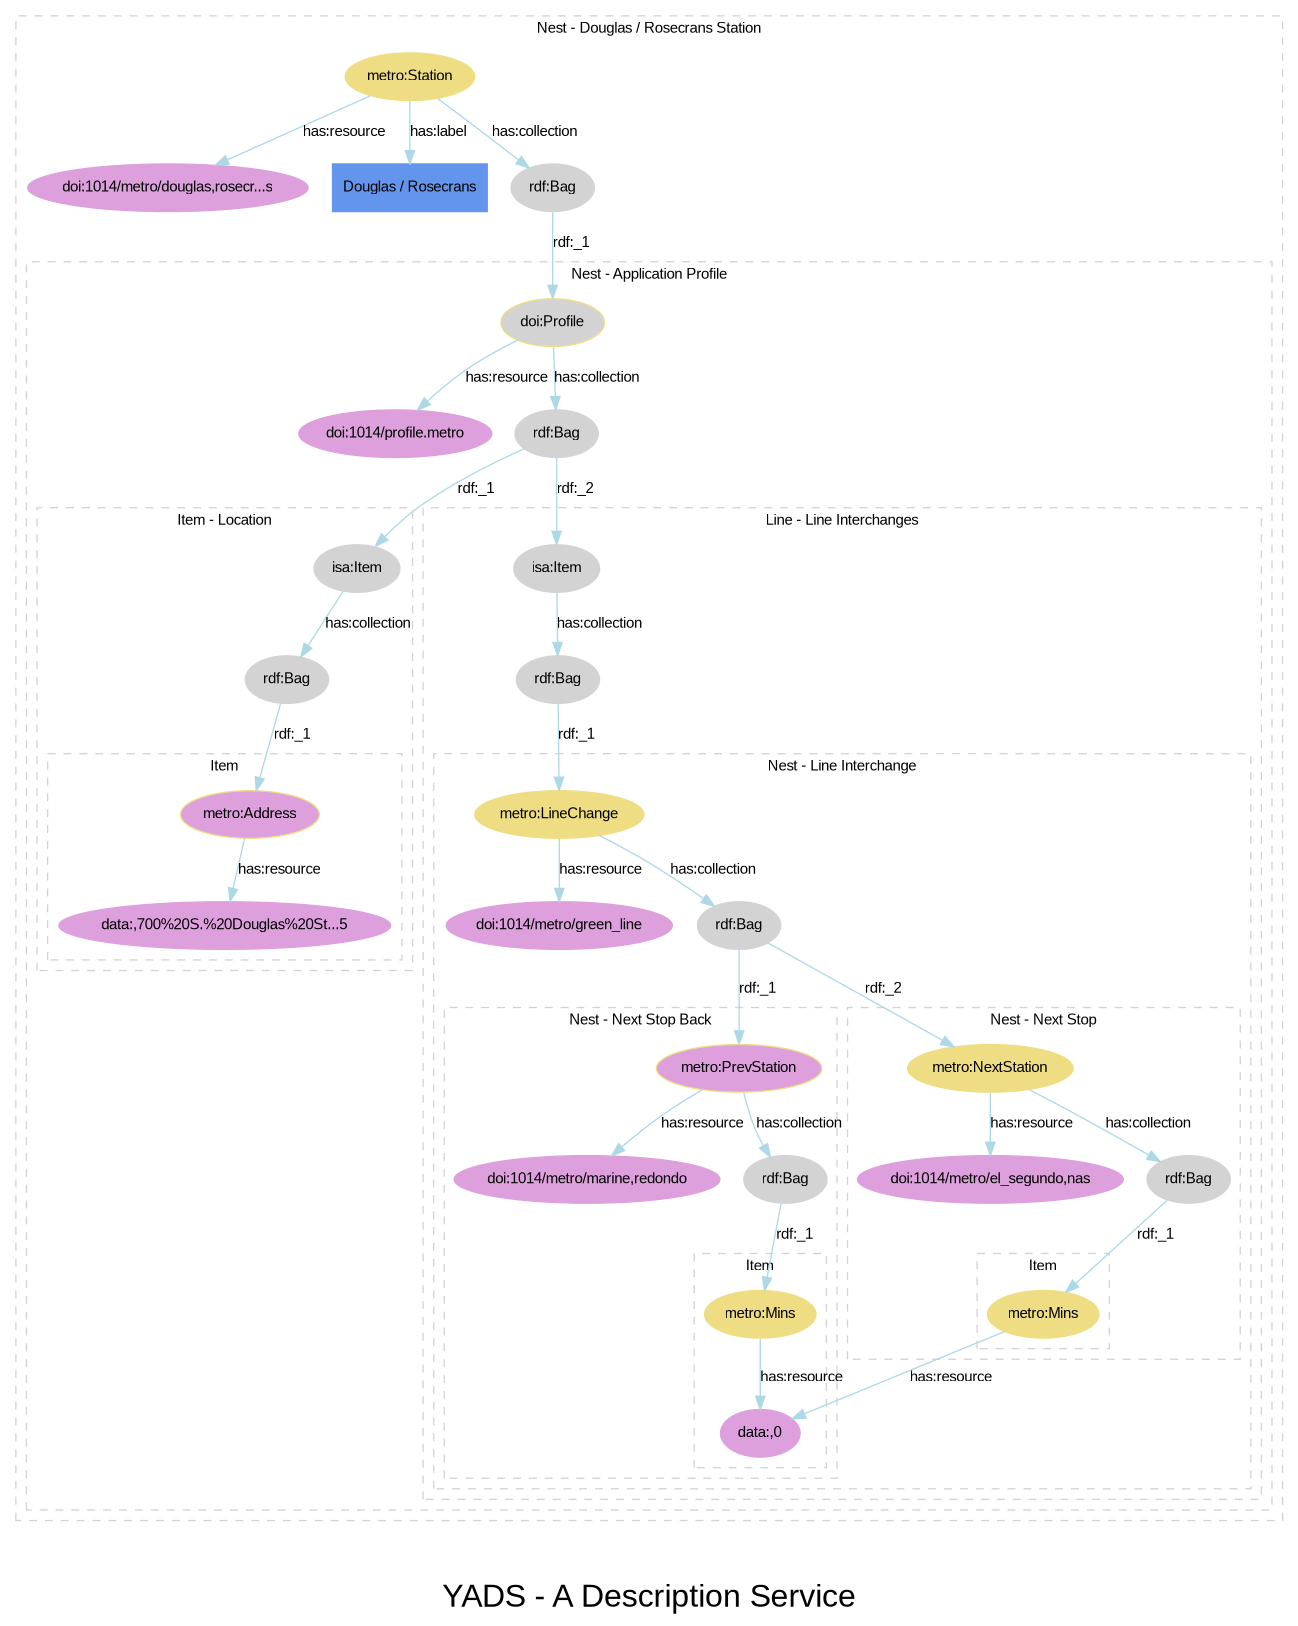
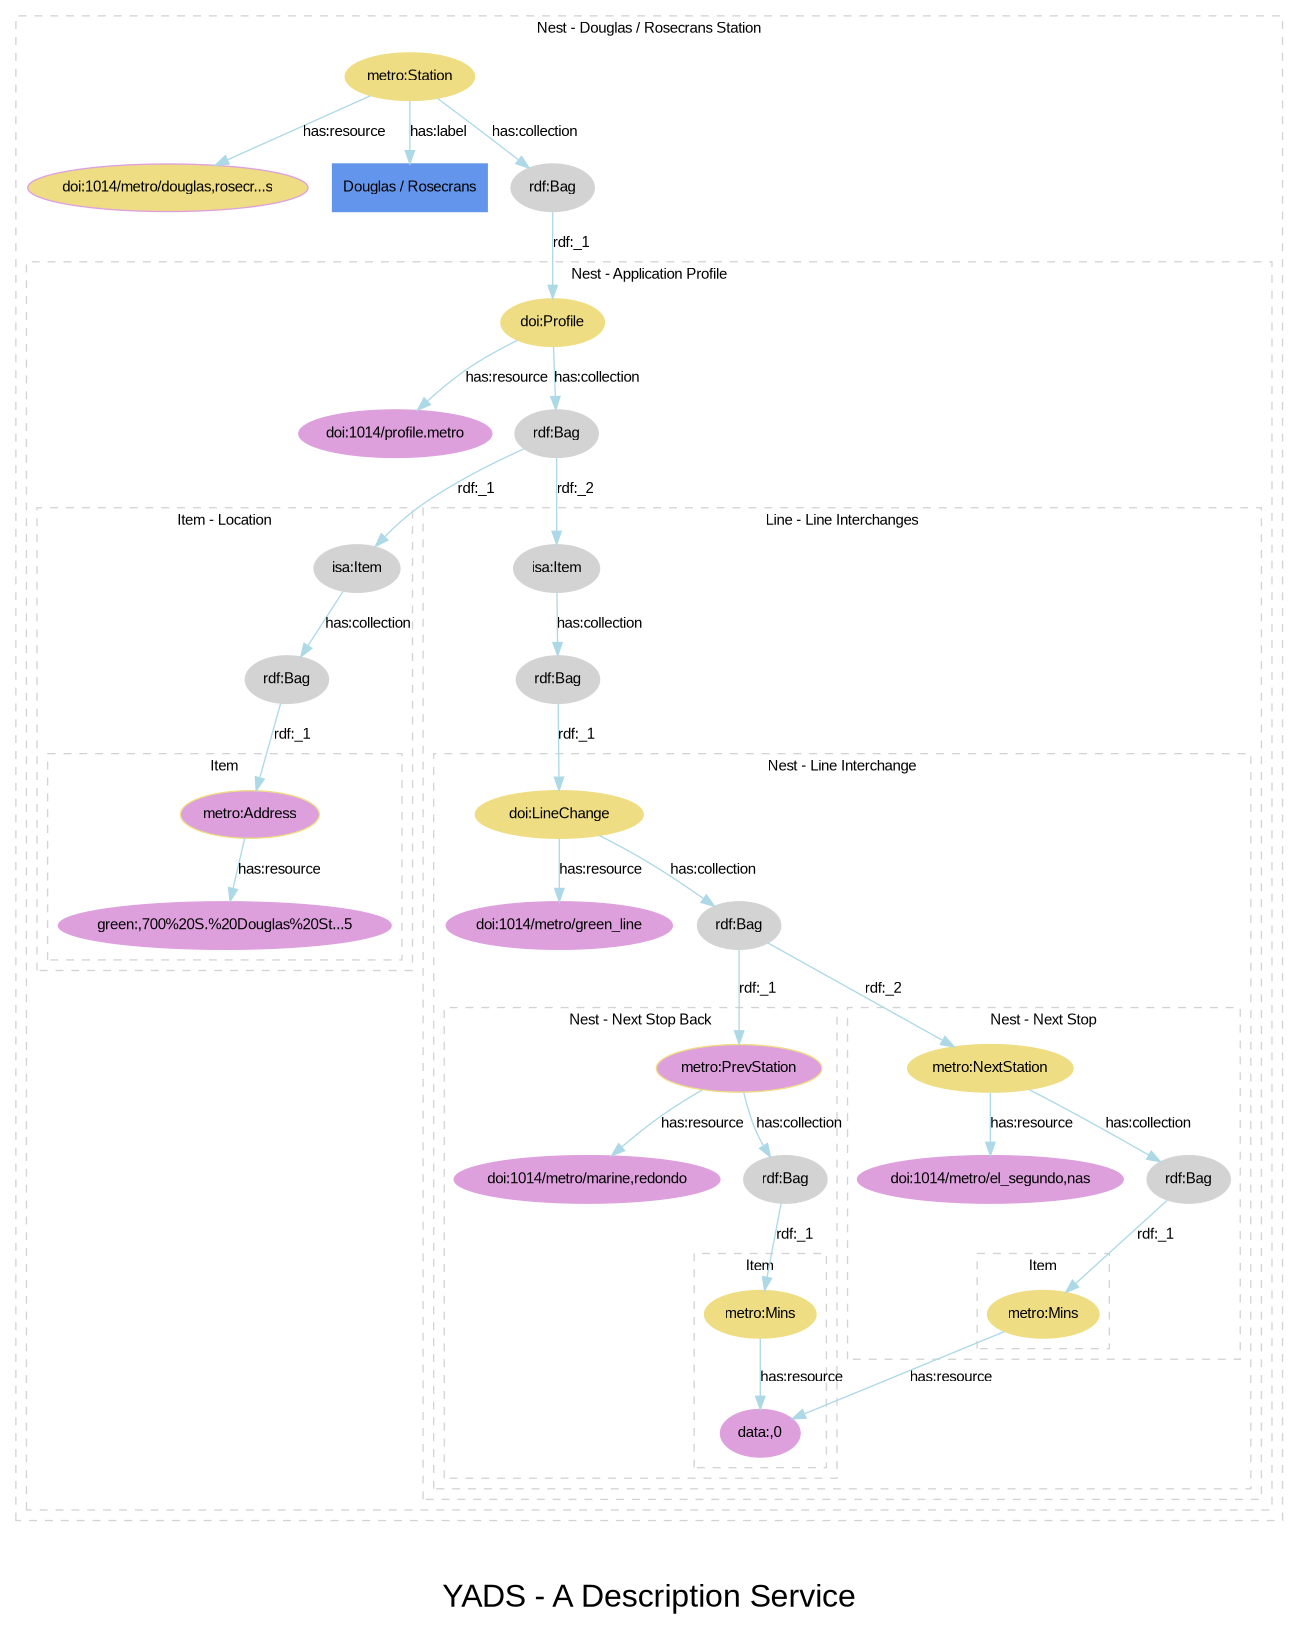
(168, 188) -> (168, 188)
(553, 323) -> (553, 323)
(559, 814) -> (559, 814)
(225, 926) -> (225, 926)
